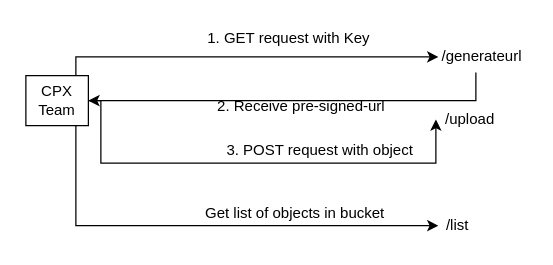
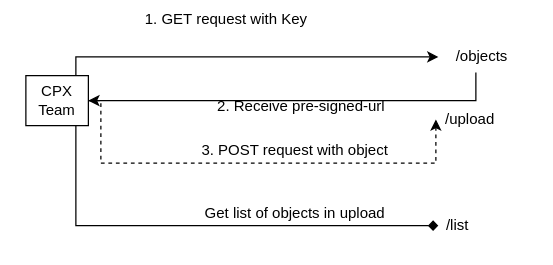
(288, 38) -> (226, 19)
(482, 57) -> (482, 57)
(319, 151) -> (294, 151)
(254, 163) -> (254, 163)
(295, 213) -> (295, 213)
(428, 226) -> (427, 226)
